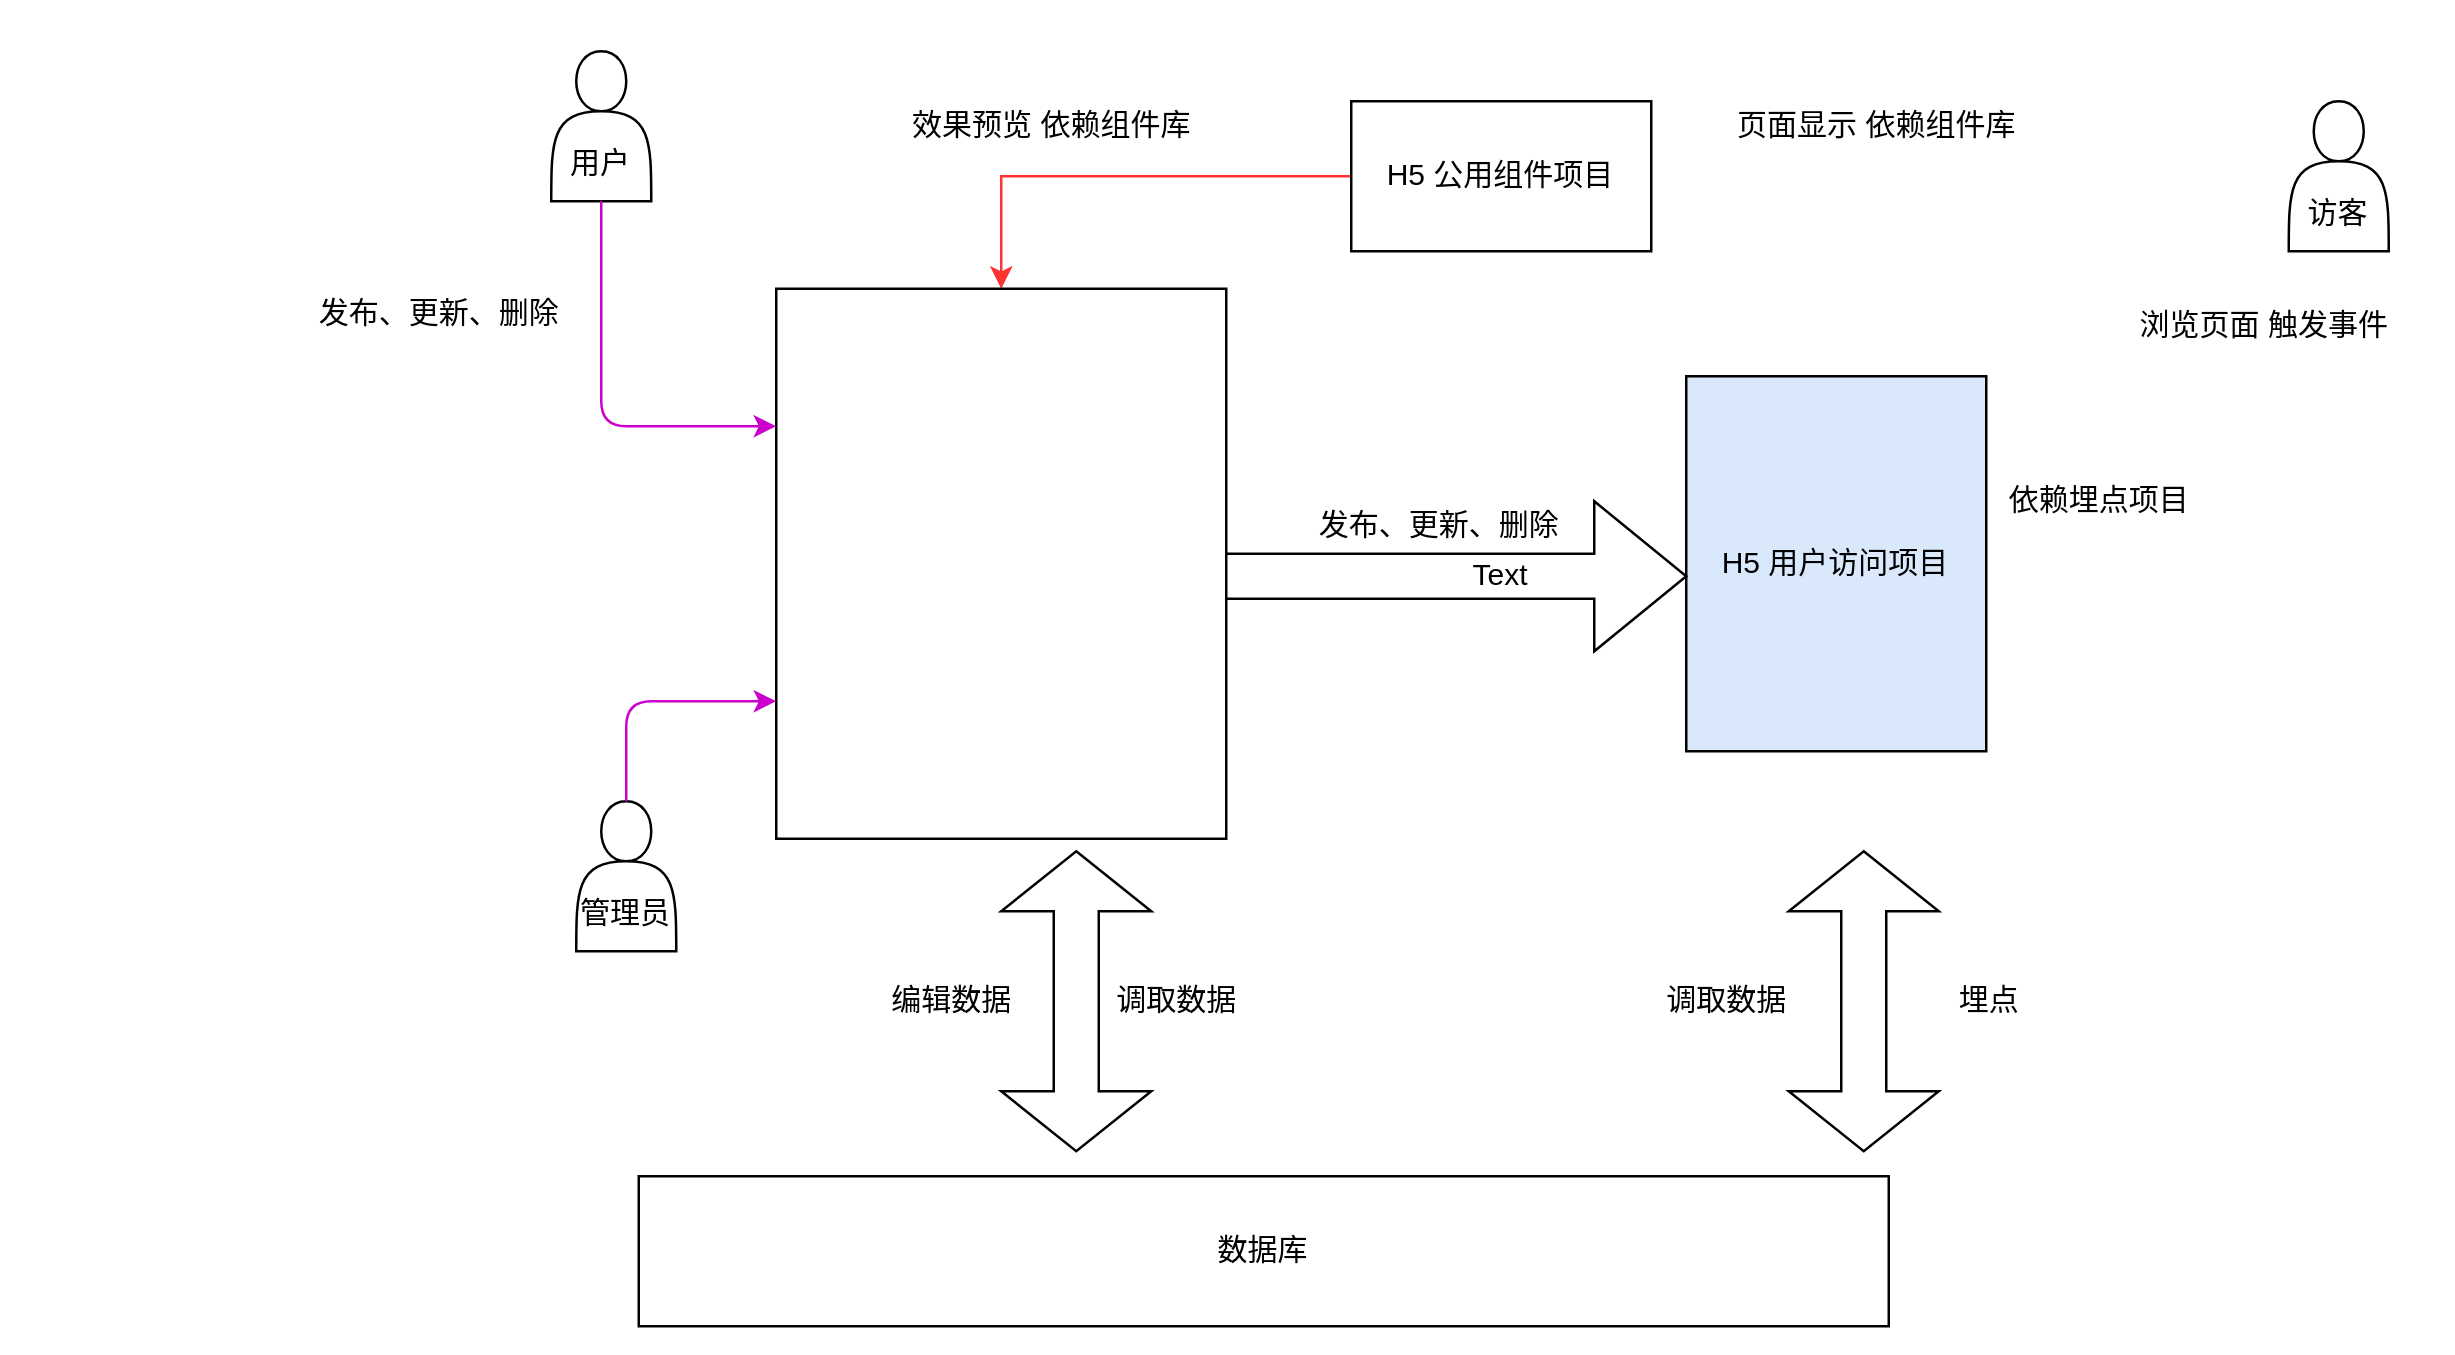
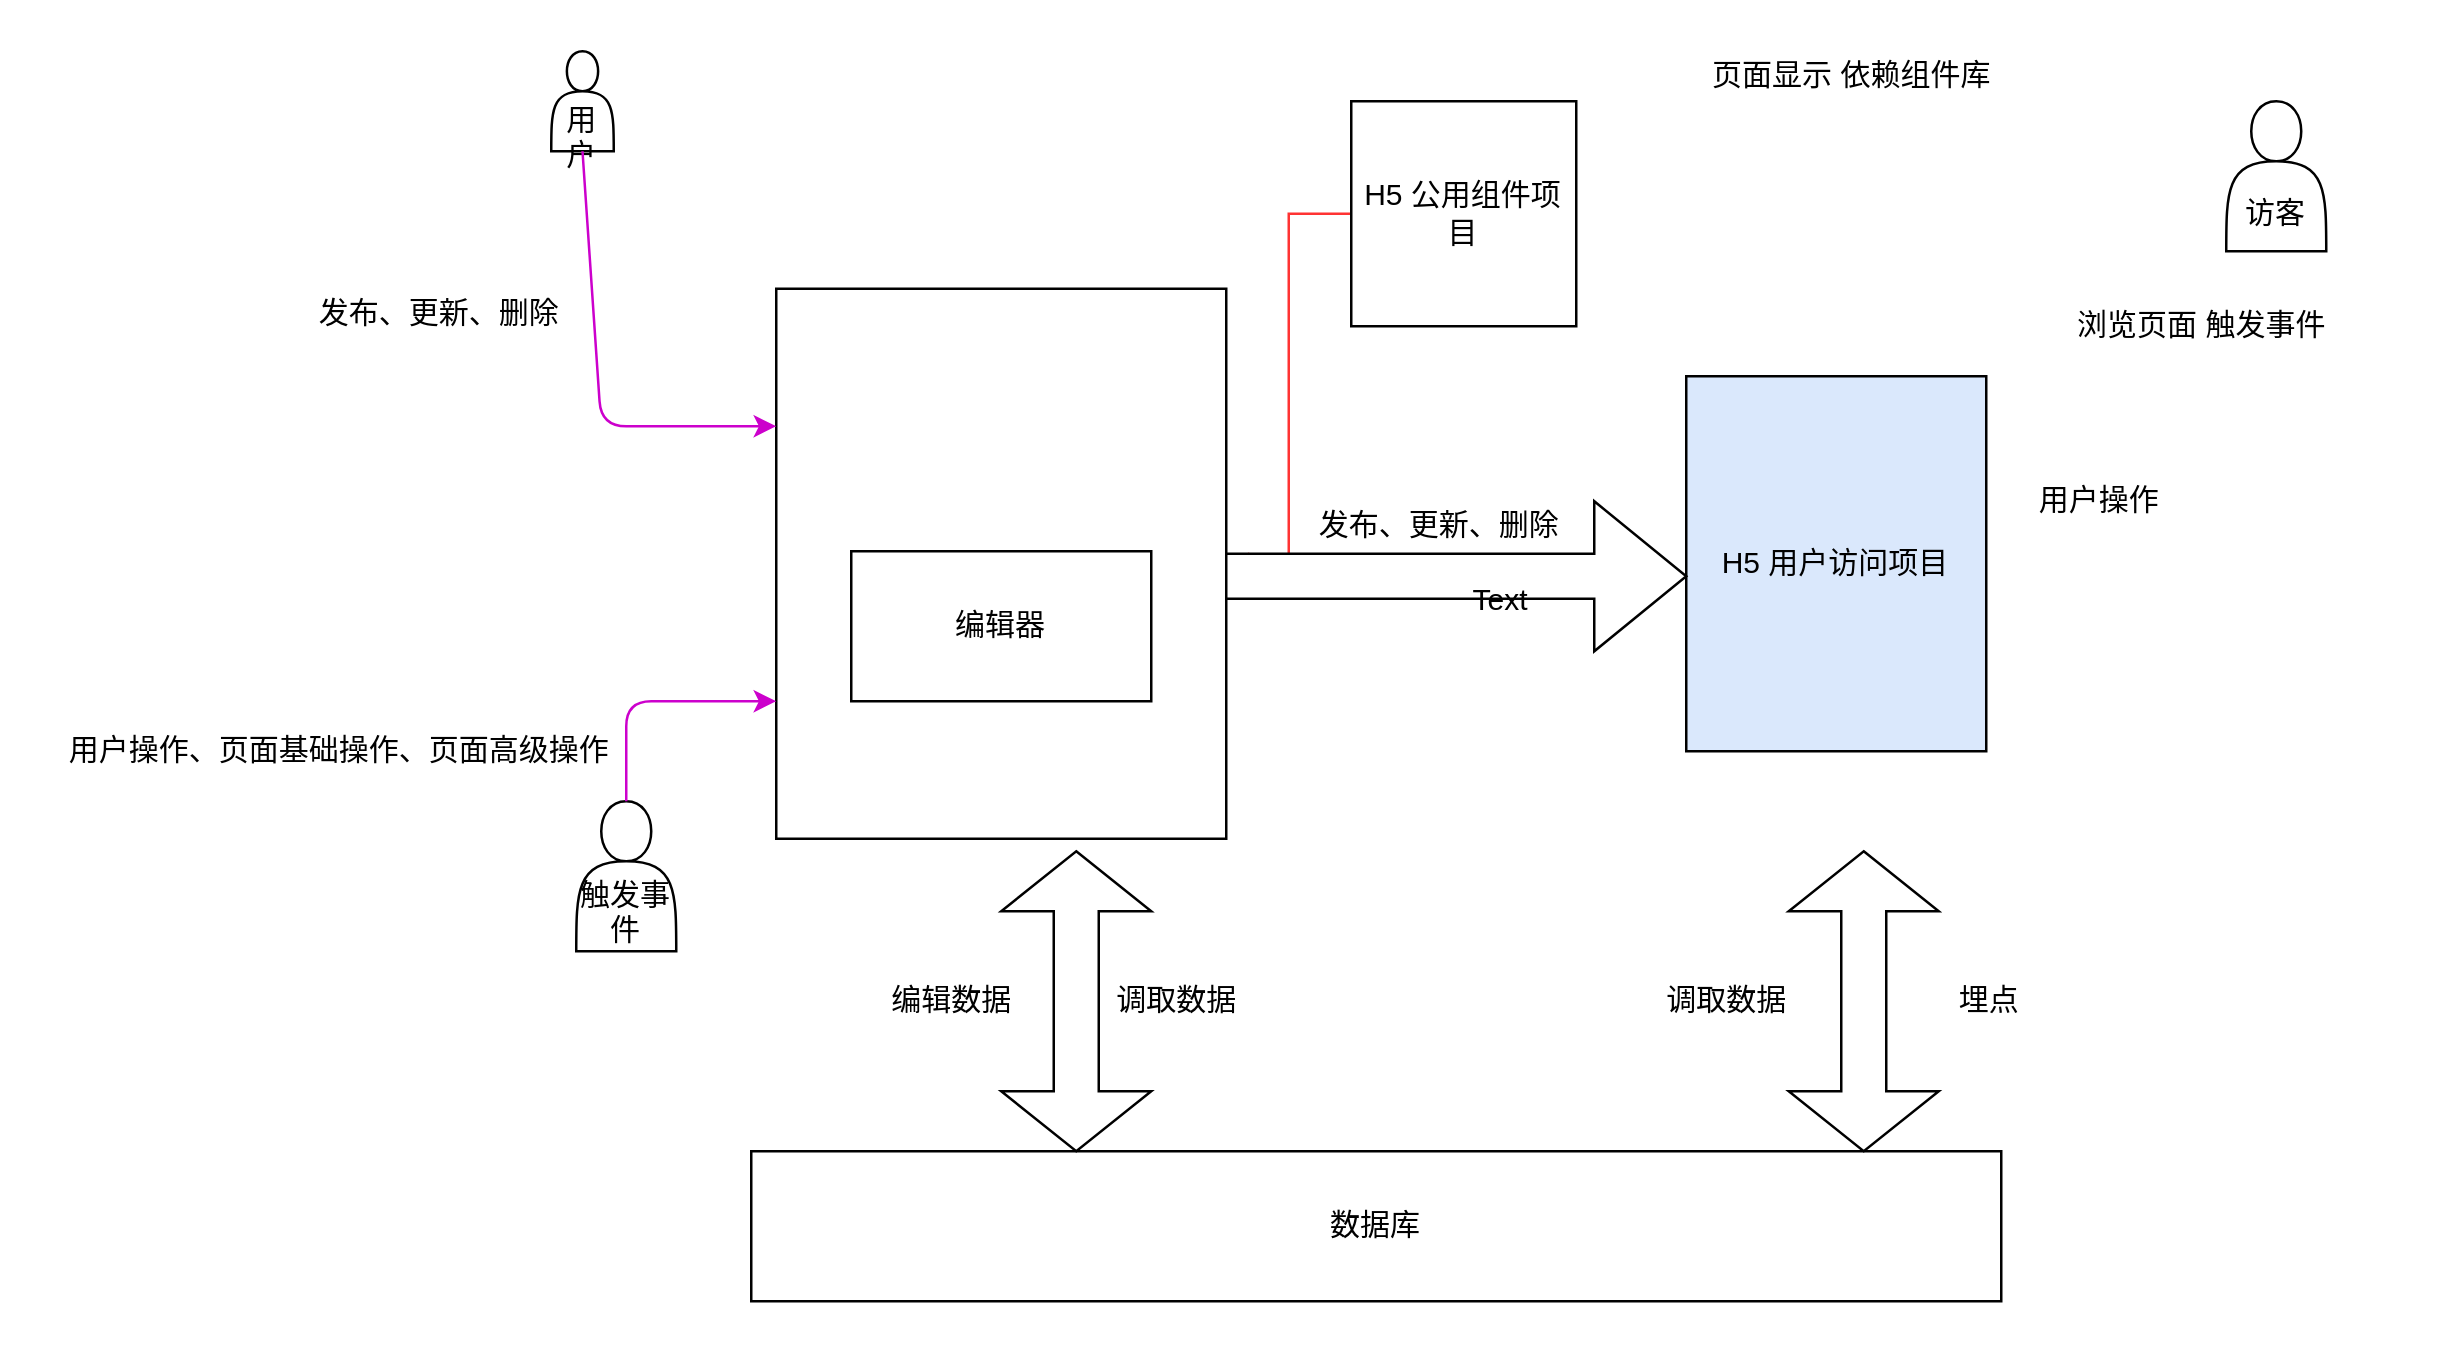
(601, 126) -> (583, 101)
(1051, 126) -> none
(1876, 126) -> (1851, 76)
(1501, 176) -> (1464, 214)
(2339, 176) -> (2276, 176)
(2264, 326) -> (2201, 326)
(2100, 501) -> (2100, 501)
(1501, 576) -> (1501, 601)
none -> (1001, 626)
none -> (339, 751)
(626, 876) -> (626, 876)
(1264, 1251) -> (1376, 1226)
